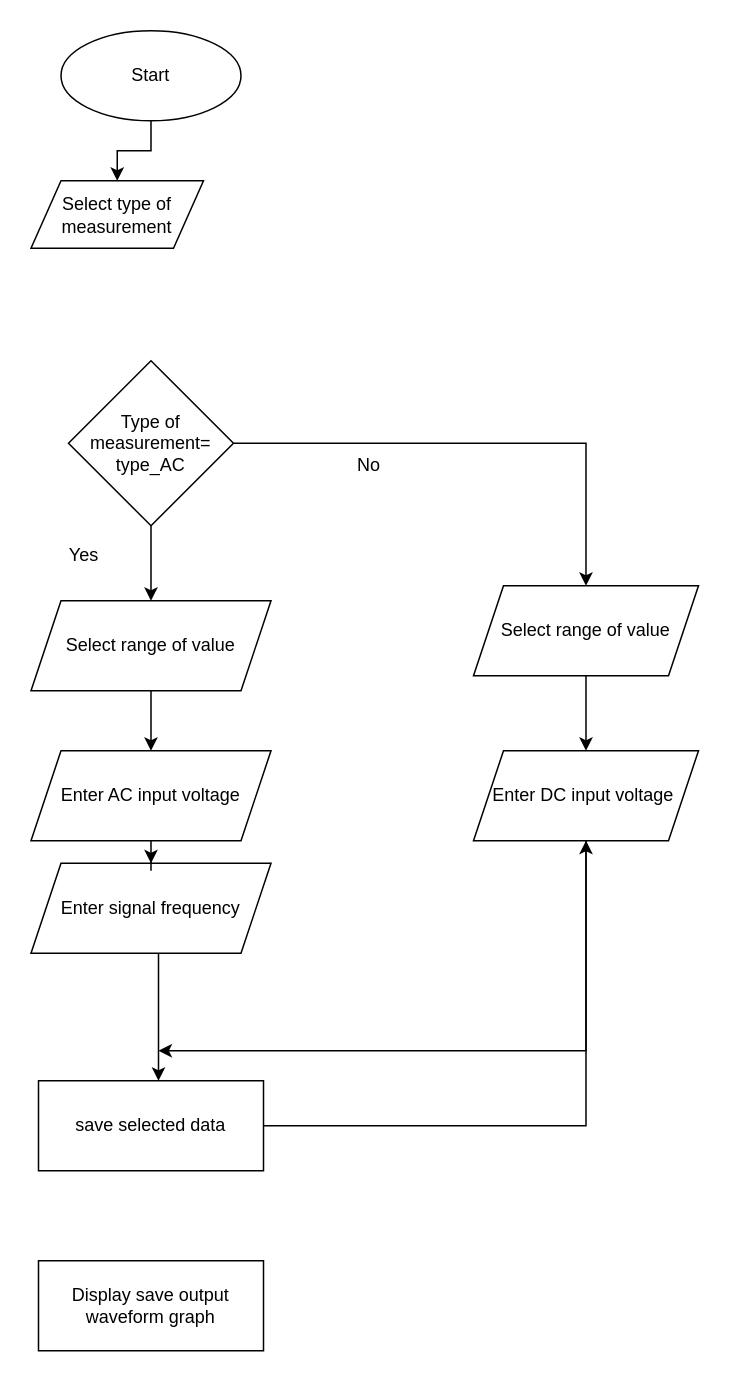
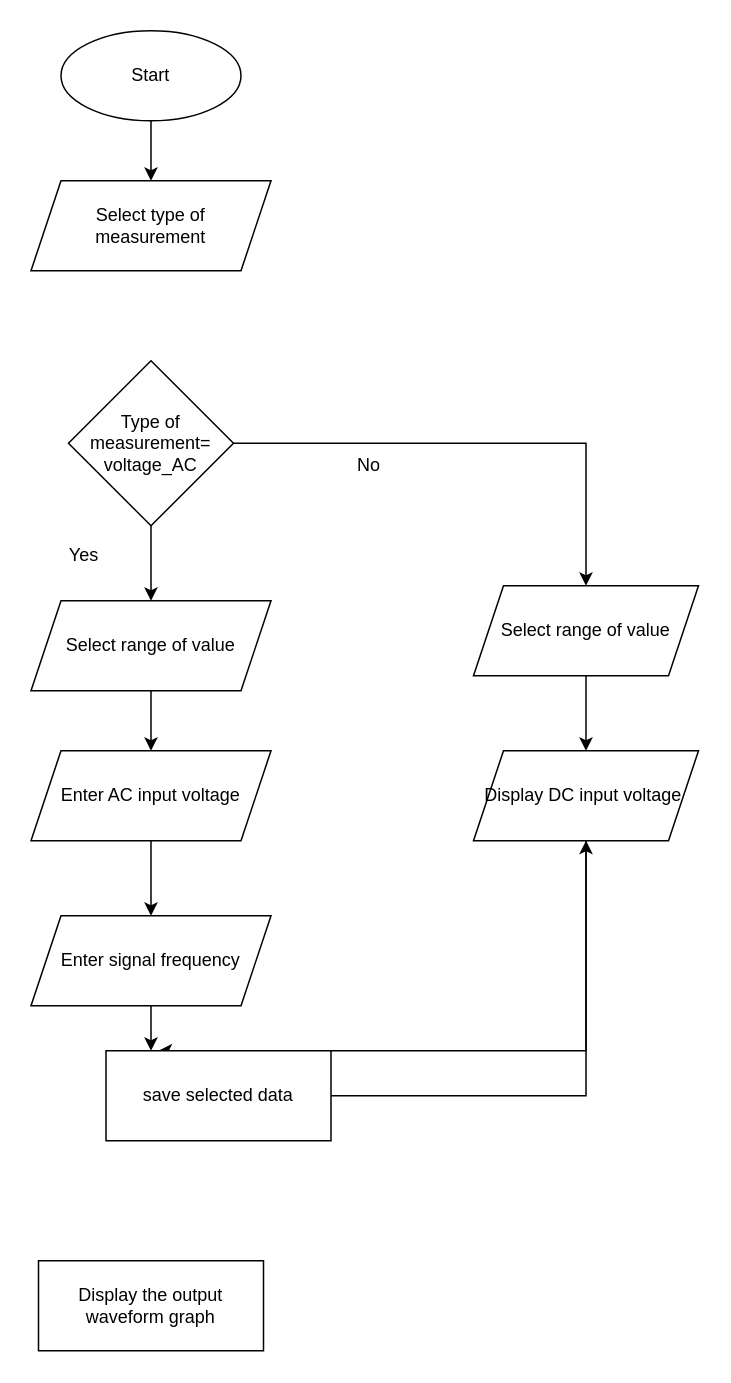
(117, 215) -> (151, 226)
(151, 443) -> (151, 443)
(586, 796) -> (586, 796)
(151, 908) -> (151, 961)
(151, 1126) -> (218, 1096)
(151, 1306) -> (151, 1306)
